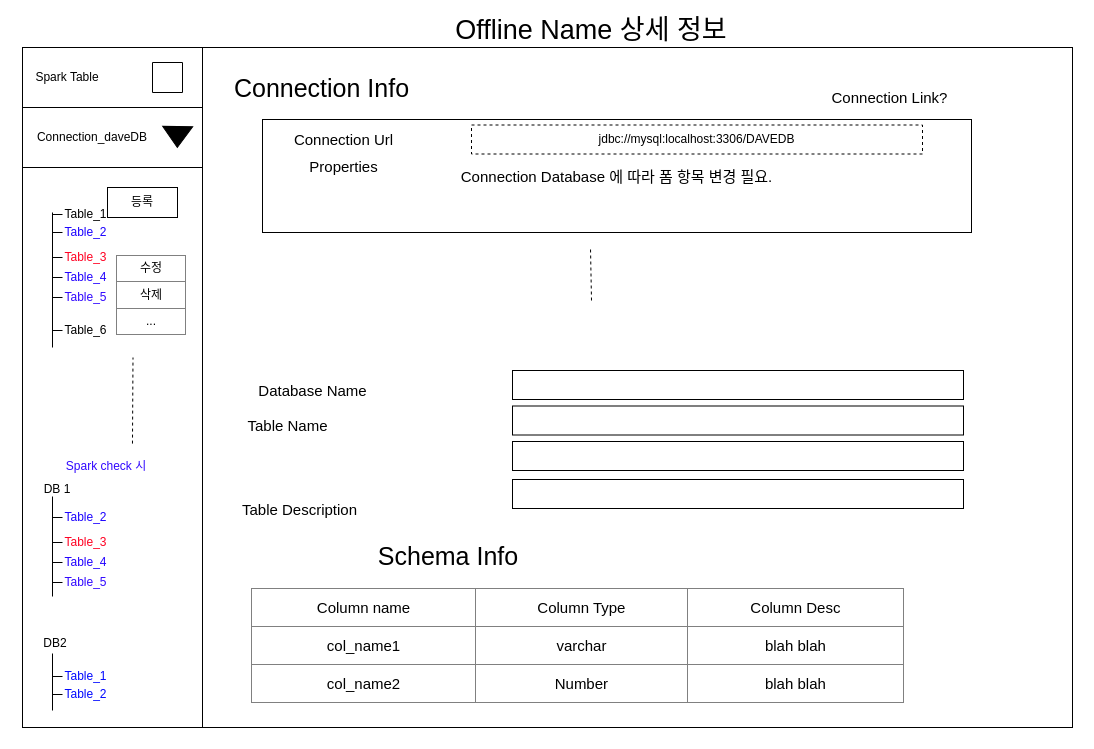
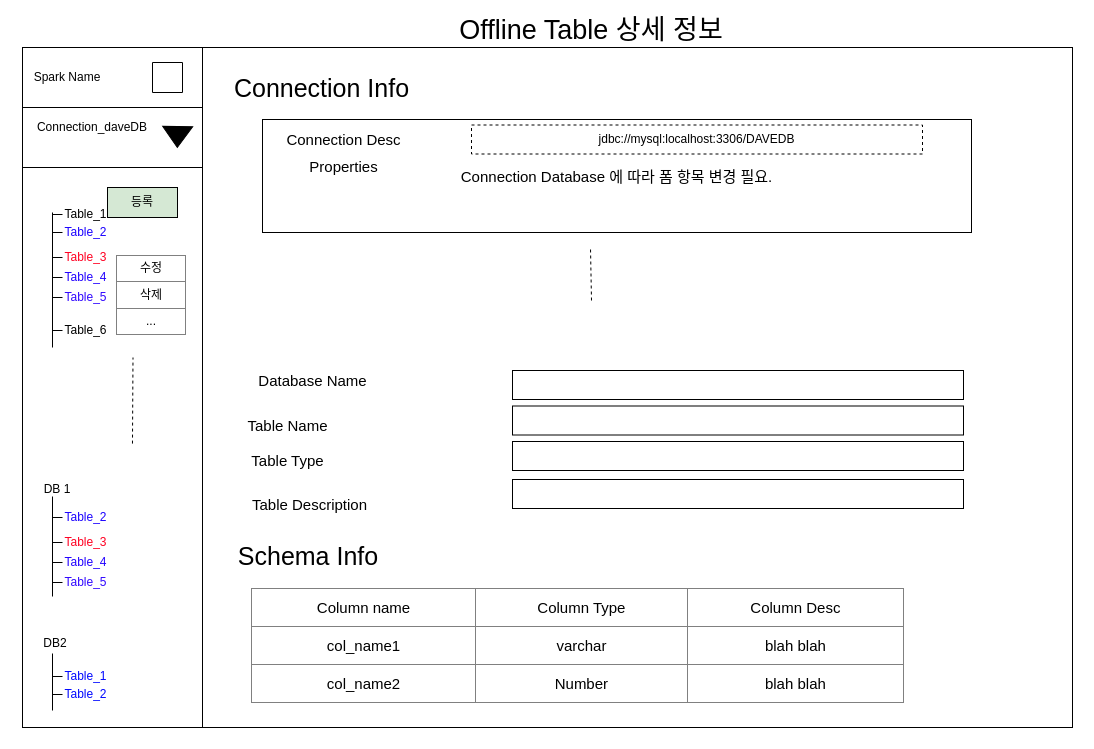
(592, 31) -> (592, 31)
(68, 78) -> (68, 78)
(890, 98) -> none
(93, 138) -> (93, 128)
(344, 140) -> (344, 140)
(143, 203) -> (143, 203)
(313, 391) -> (313, 381)
none -> (288, 461)
(107, 467) -> none
(300, 509) -> (310, 504)
(449, 556) -> (309, 556)
